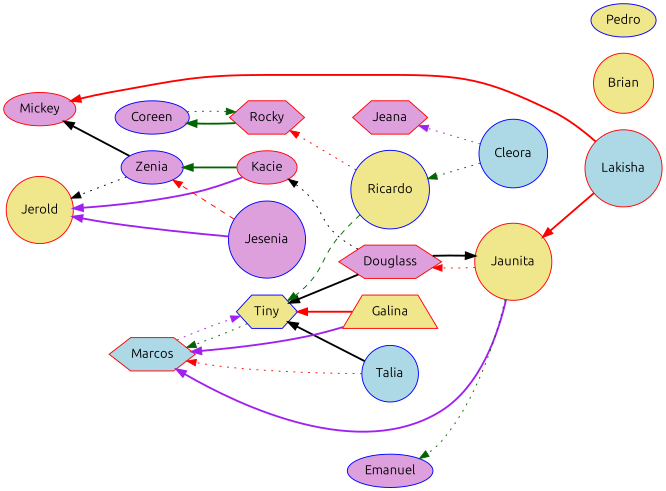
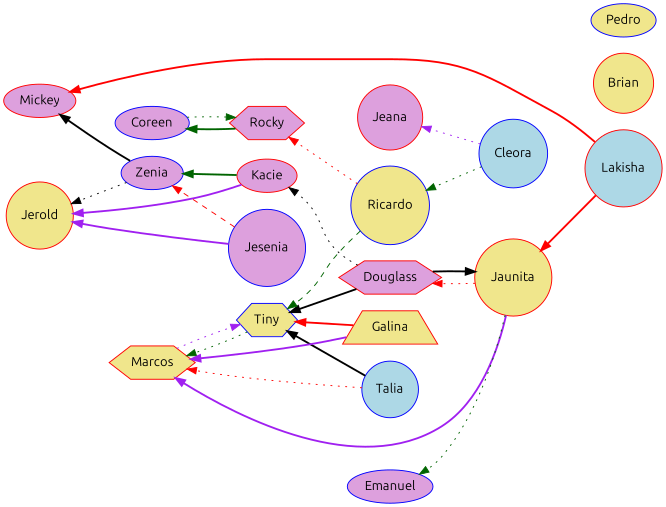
(390, 117) -> (390, 117)
(152, 354) -> (152, 363)
